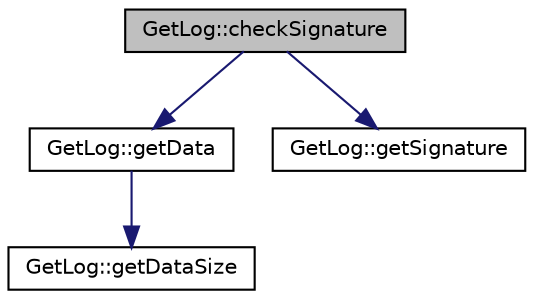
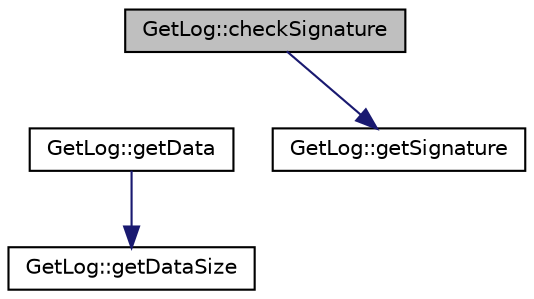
(207, 83) -> none
